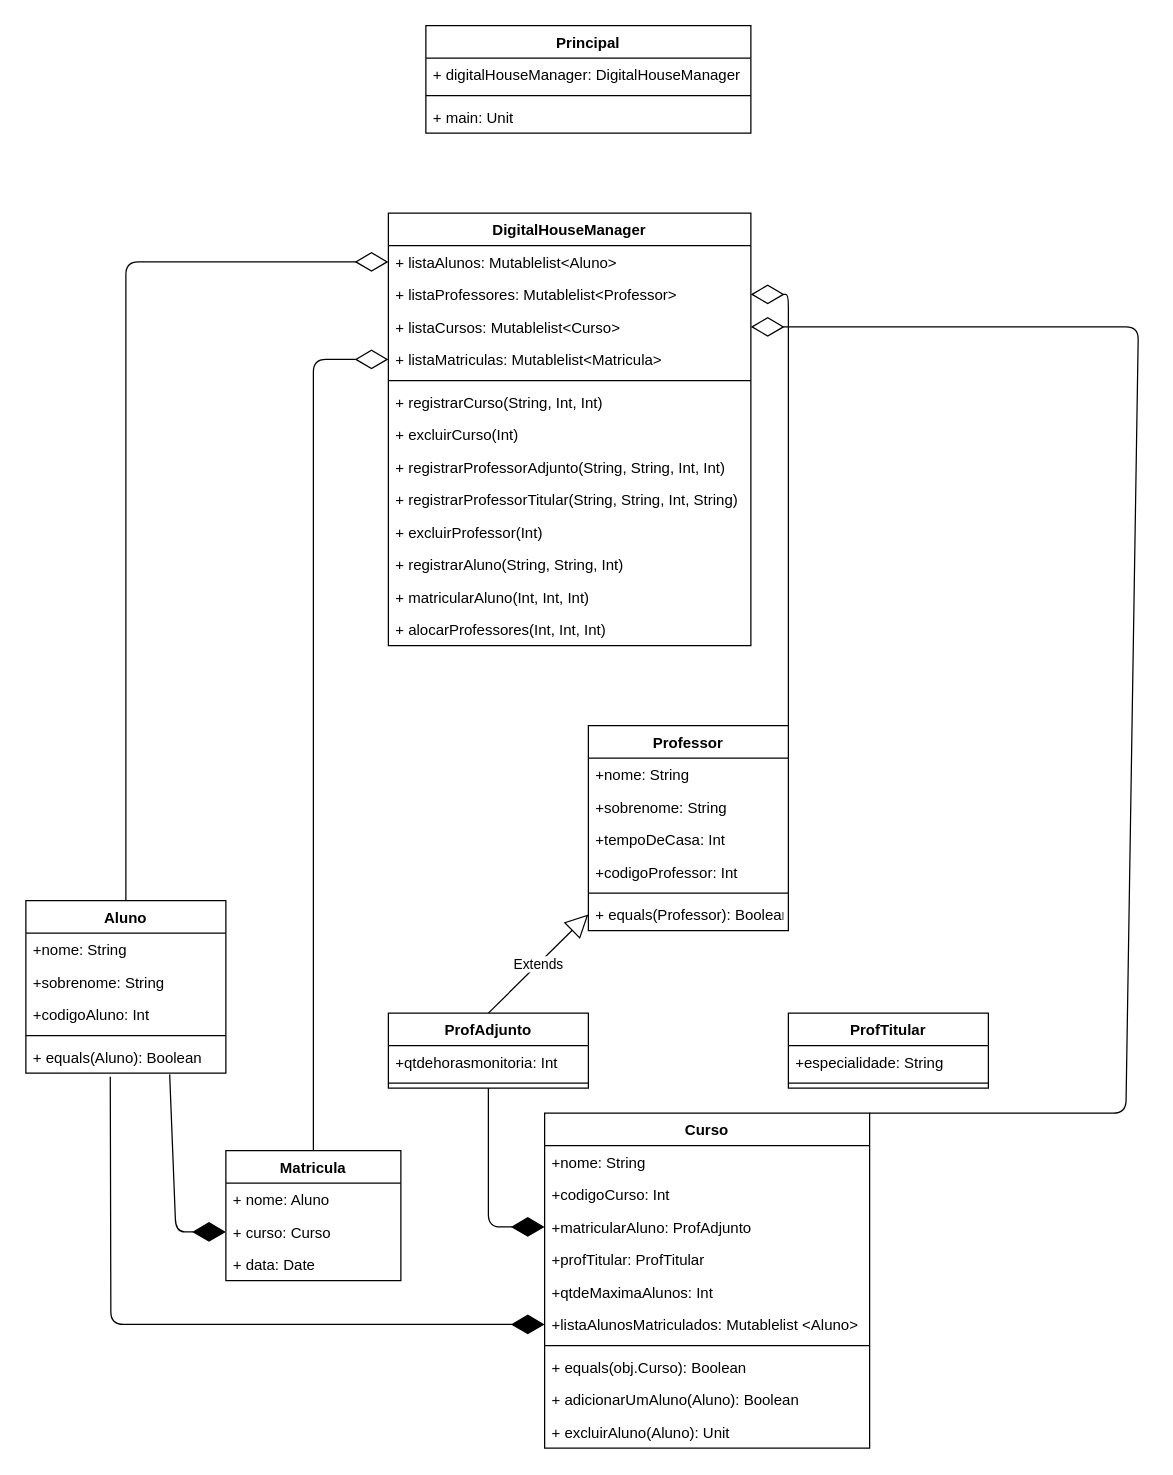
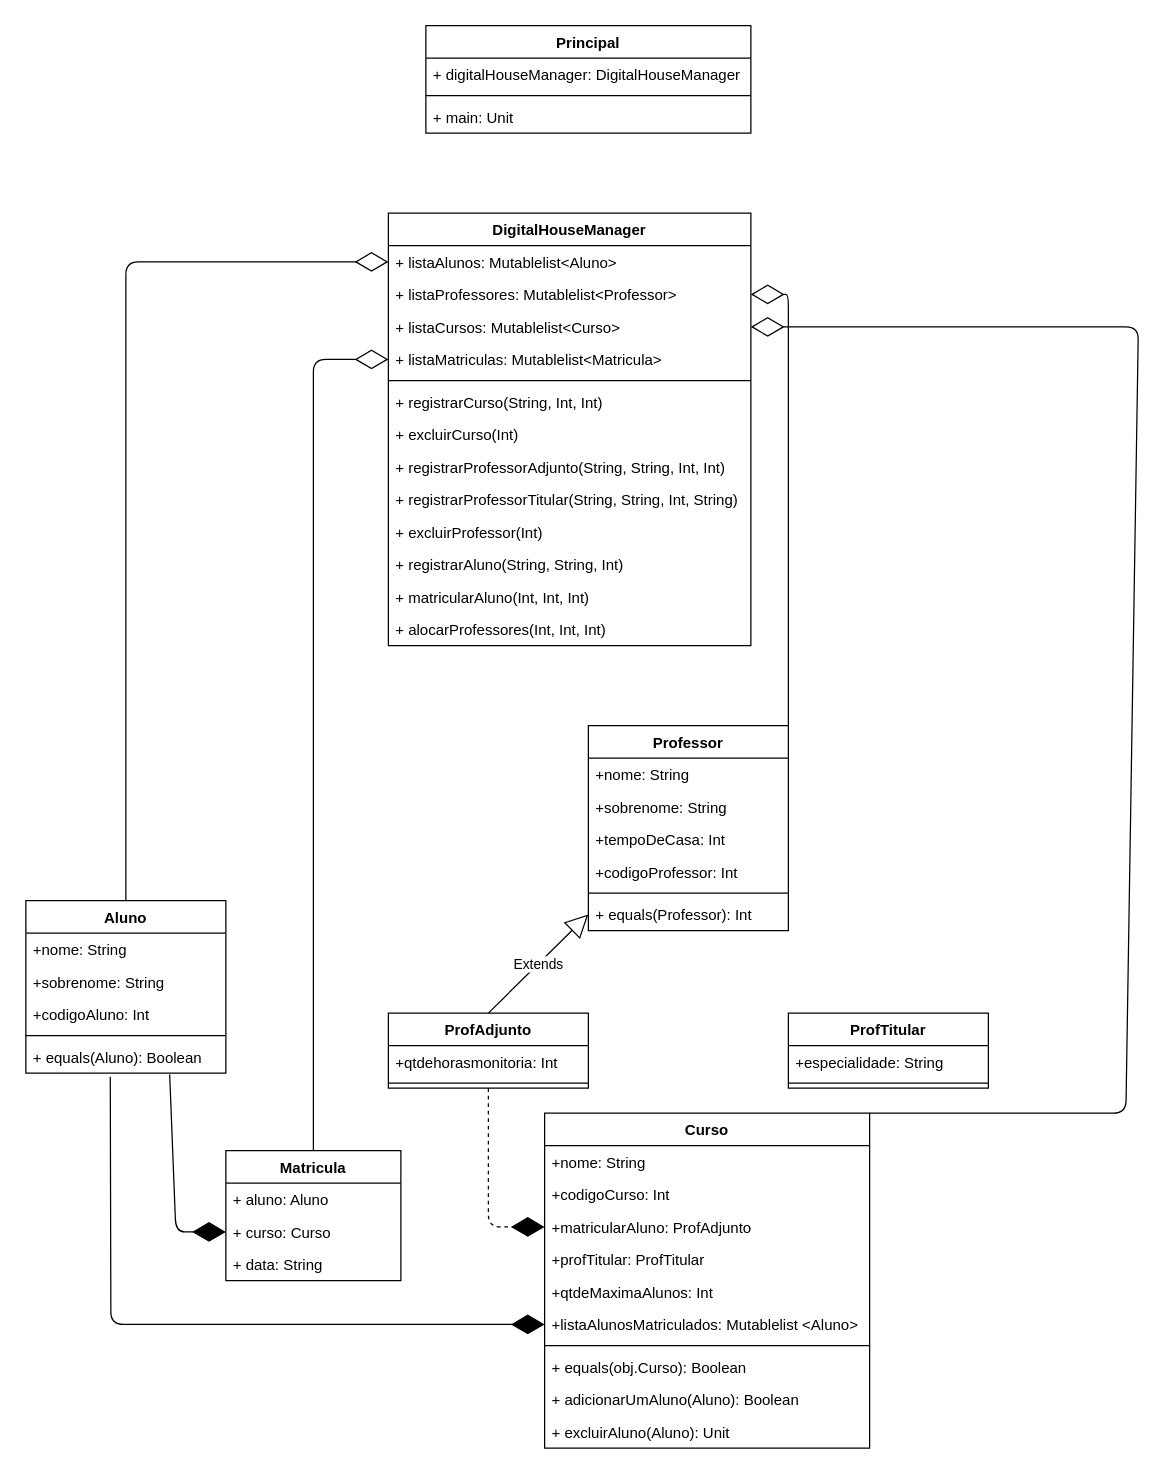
(703, 915) -> (688, 915)
(488, 1165) -> (488, 1165)
(279, 1200) -> (282, 1200)
(277, 1265) -> (284, 1265)
